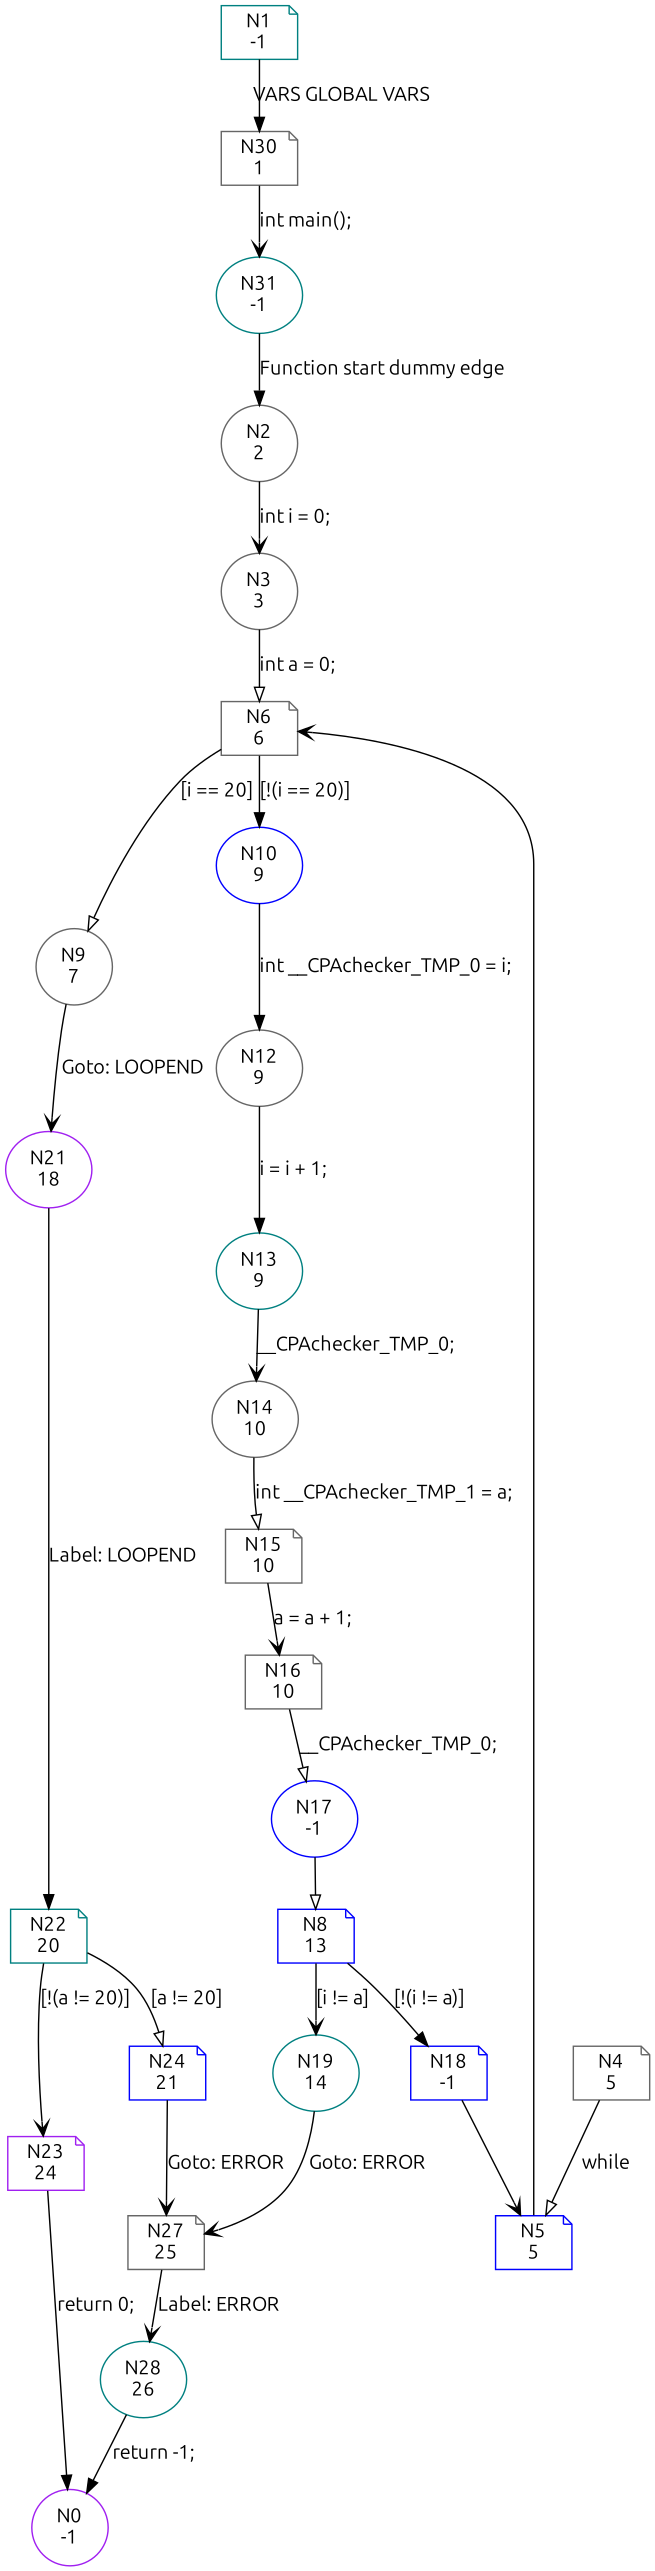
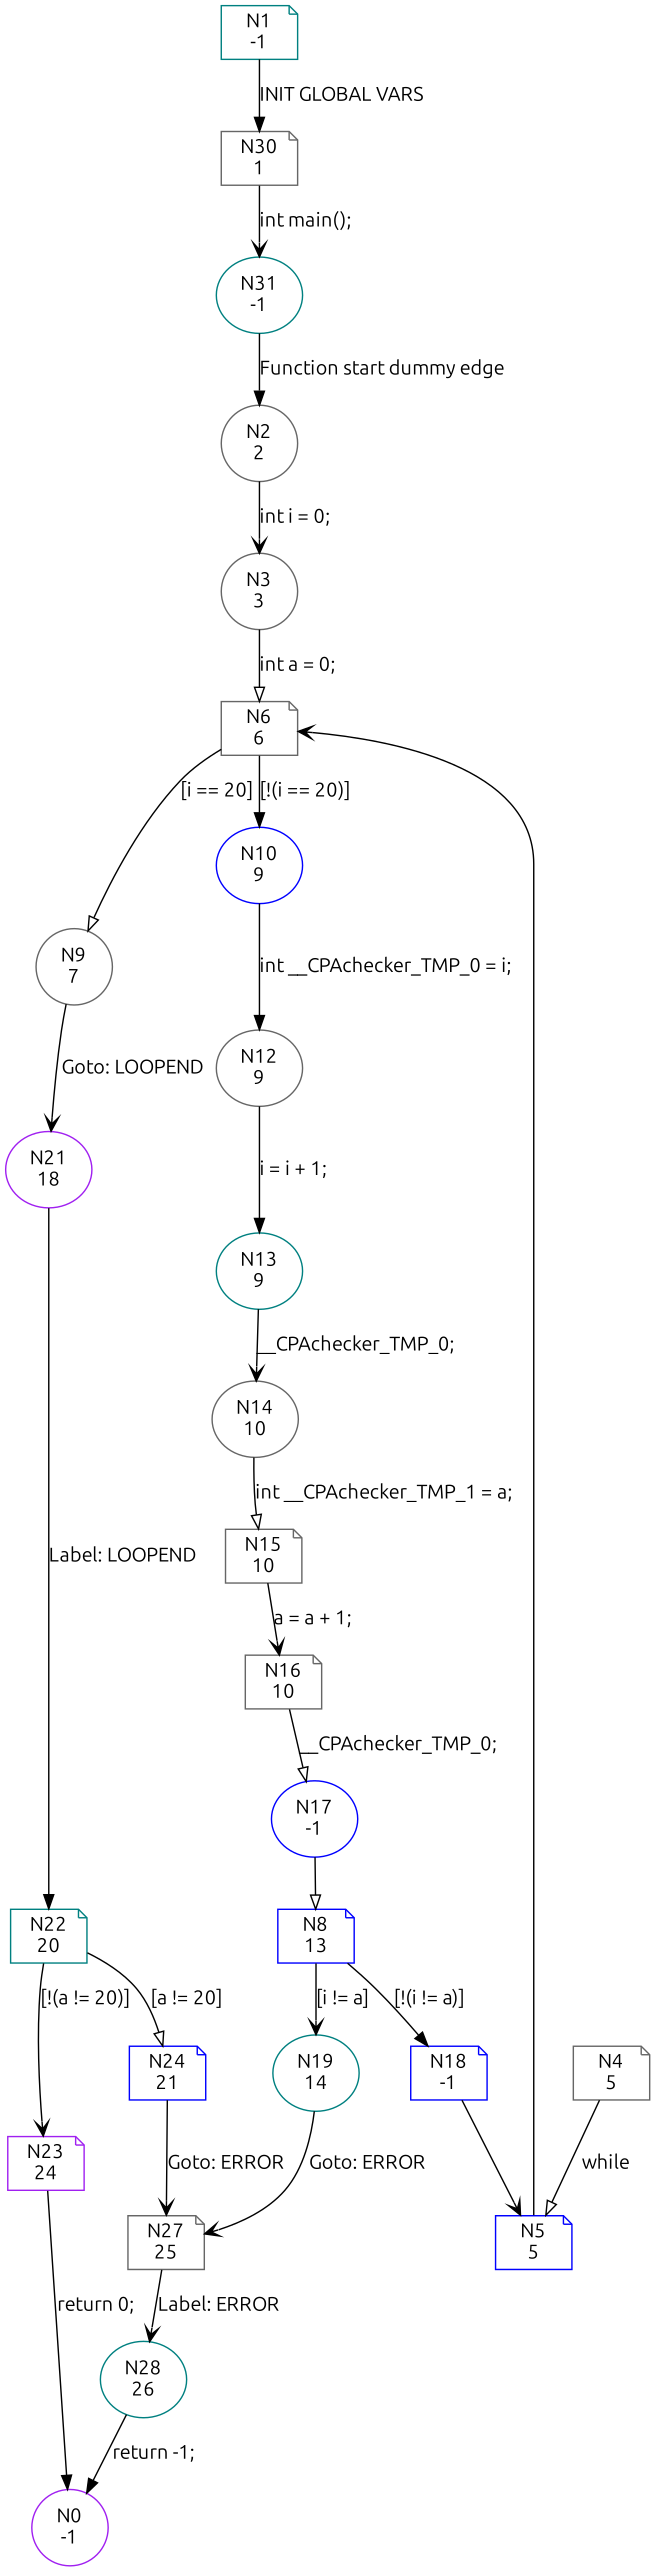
(342, 95) -> (342, 95)
